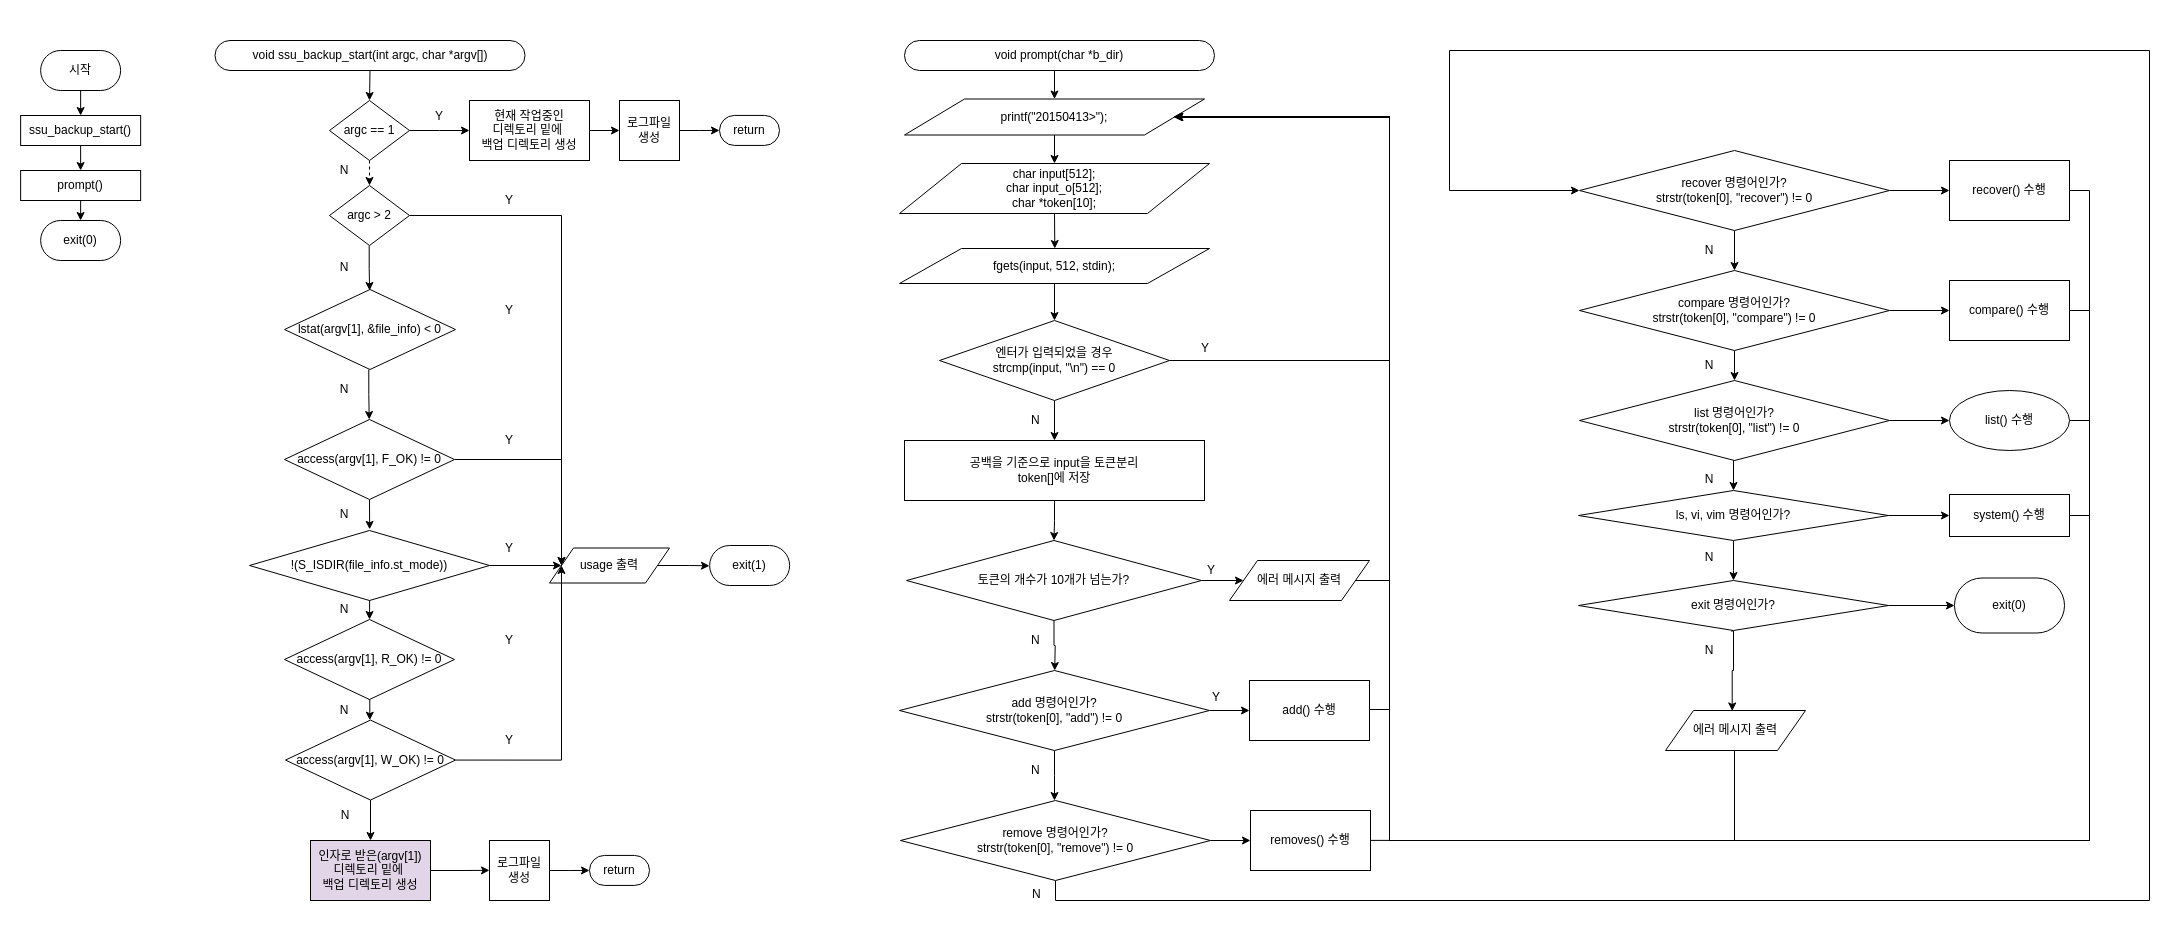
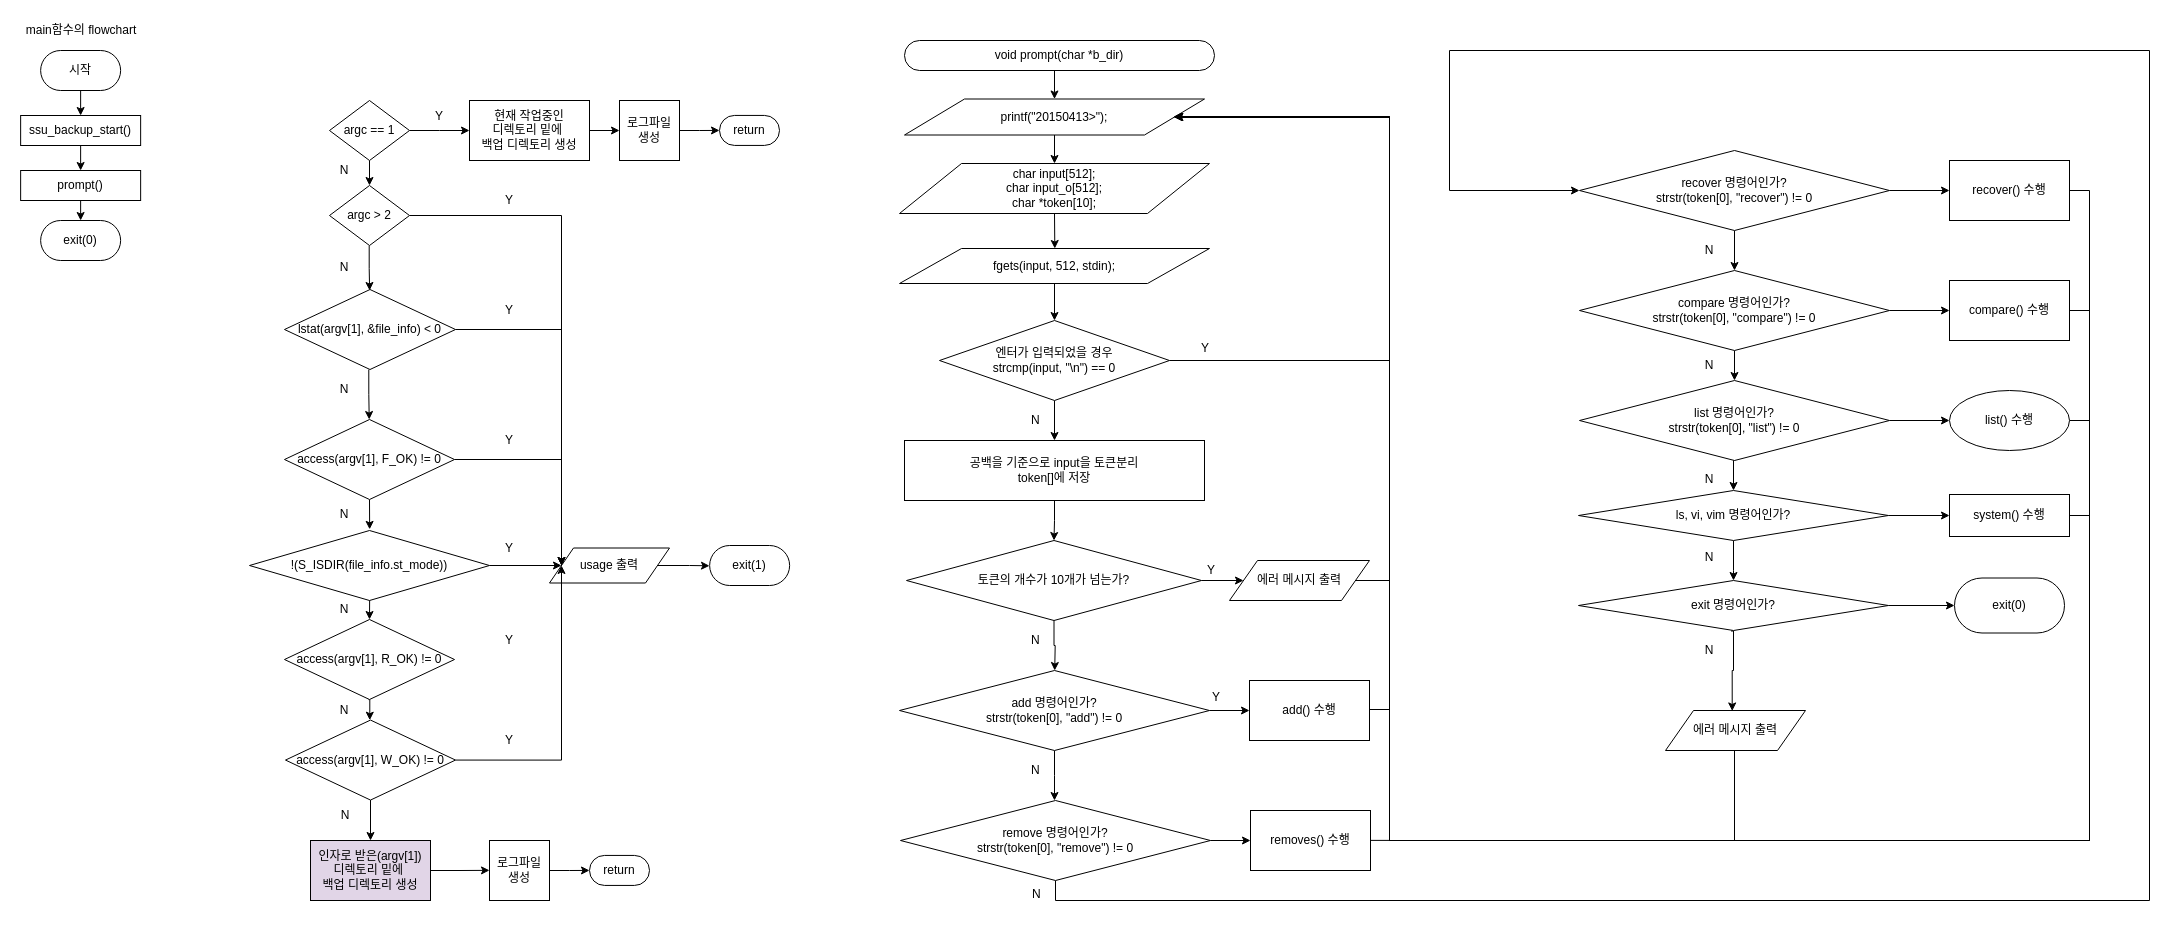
none -> (82, 31)
(370, 56) -> none
(370, 82) -> none
(370, 170) -> (370, 170)
none -> (507, 330)
